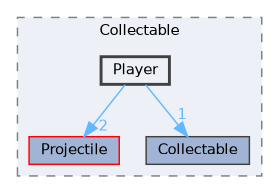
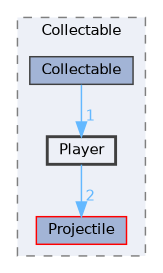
(162, 105) -> (81, 103)
